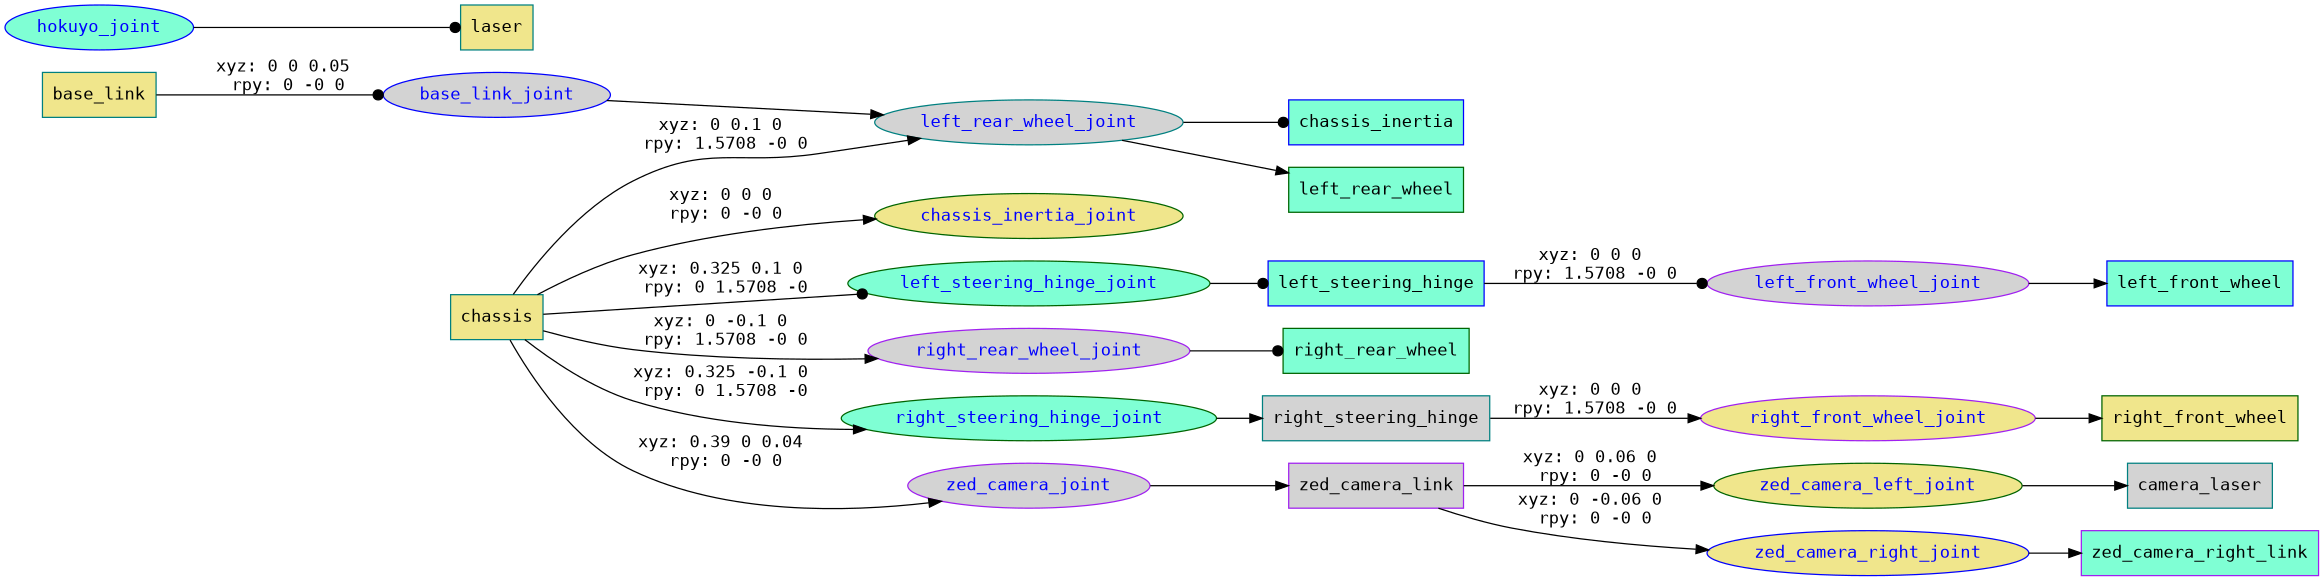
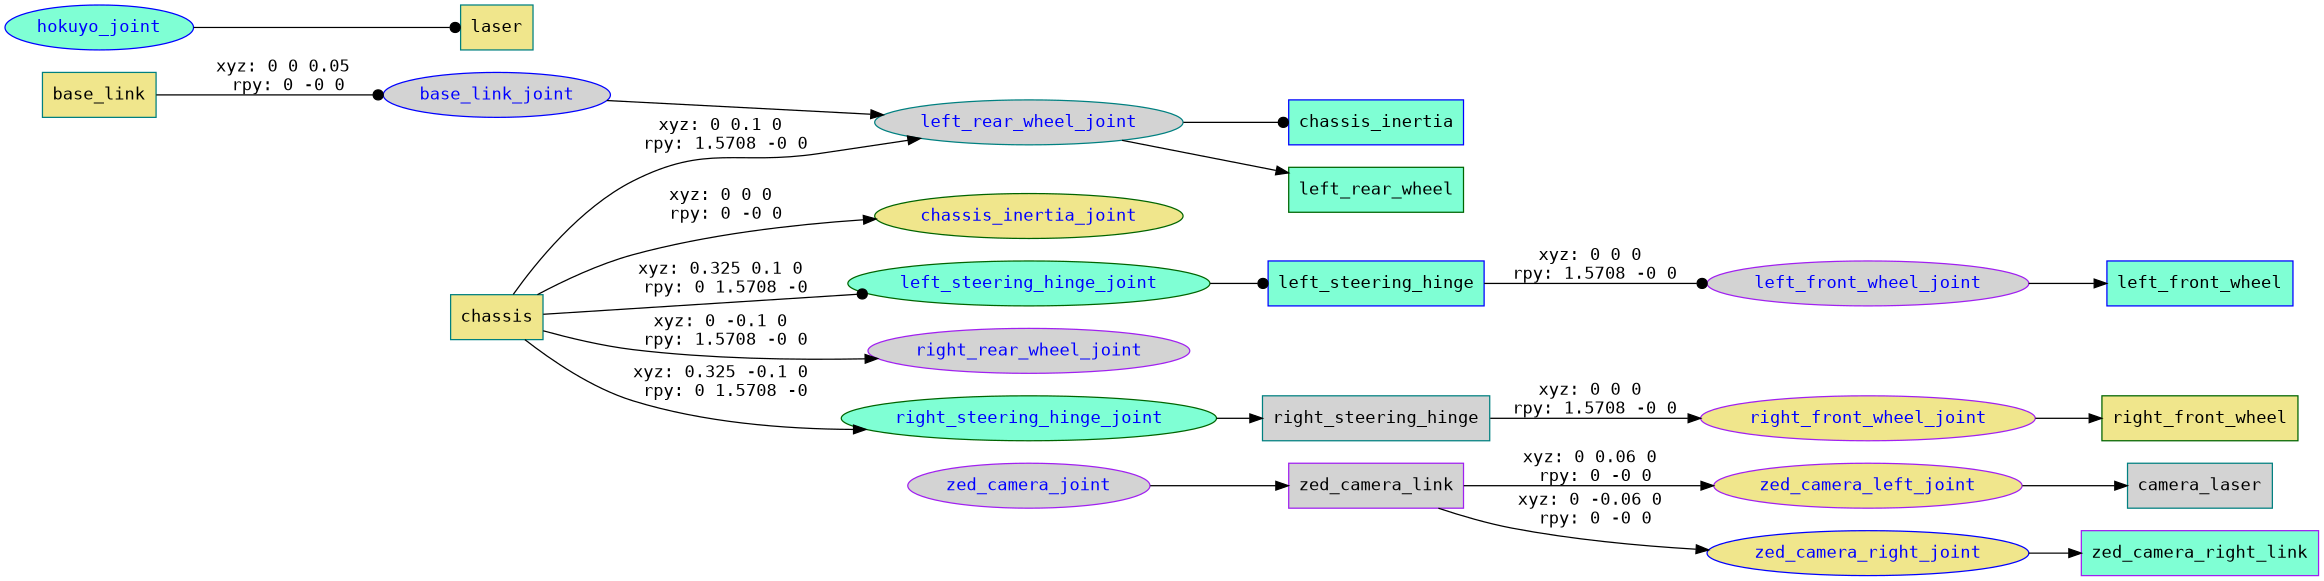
(1376, 351) -> none
(1868, 486) -> (1868, 486)
(689, 491) -> none
